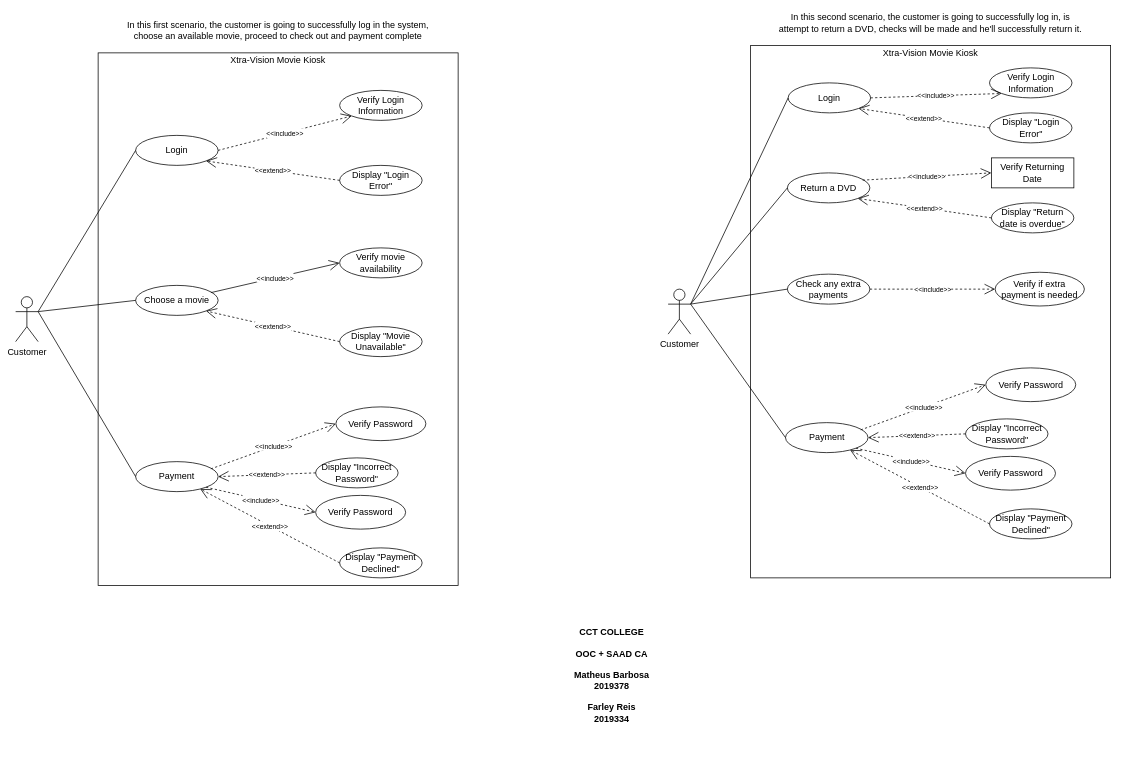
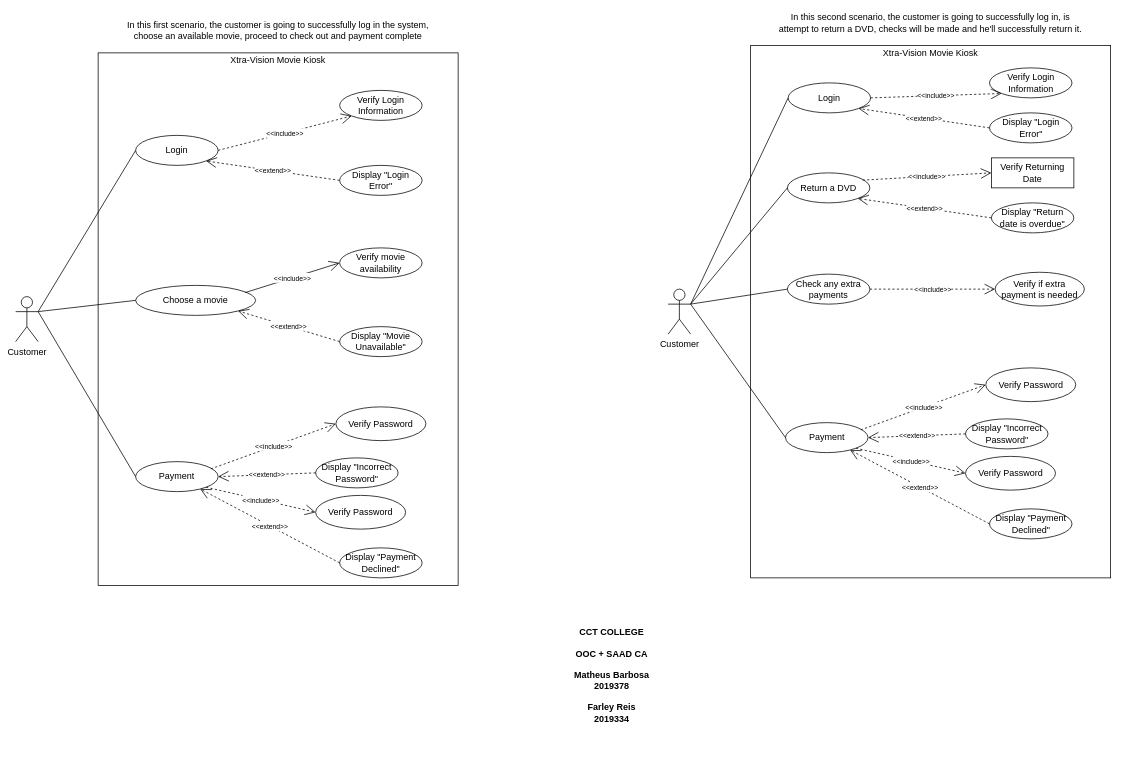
(177, 300) -> (195, 300)
